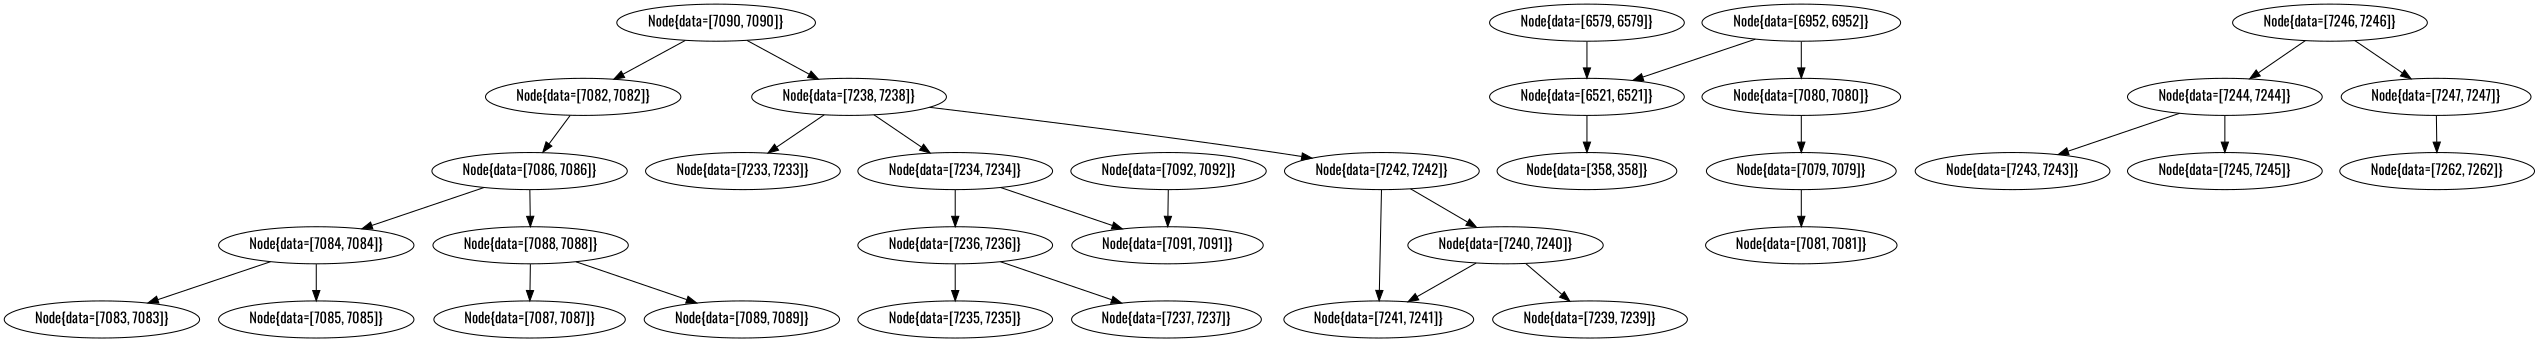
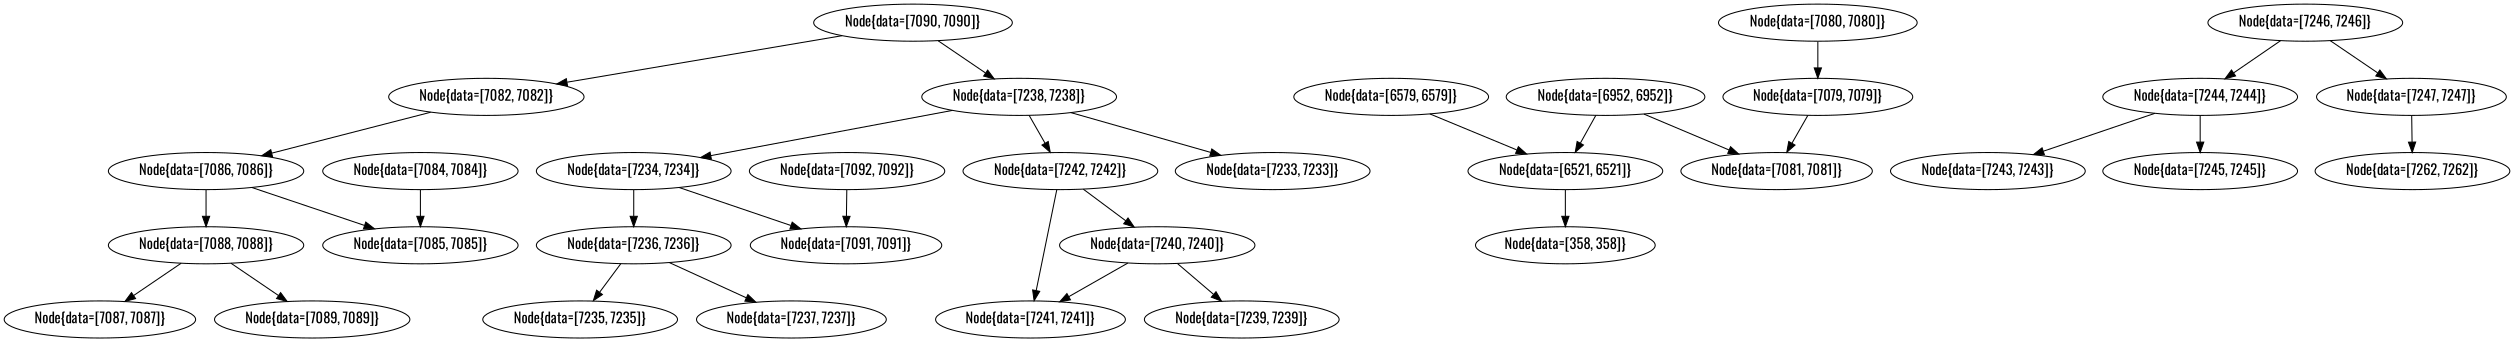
(1801, 55) -> (1687, 132)
(428, 206) -> (308, 206)
(102, 319) -> none
